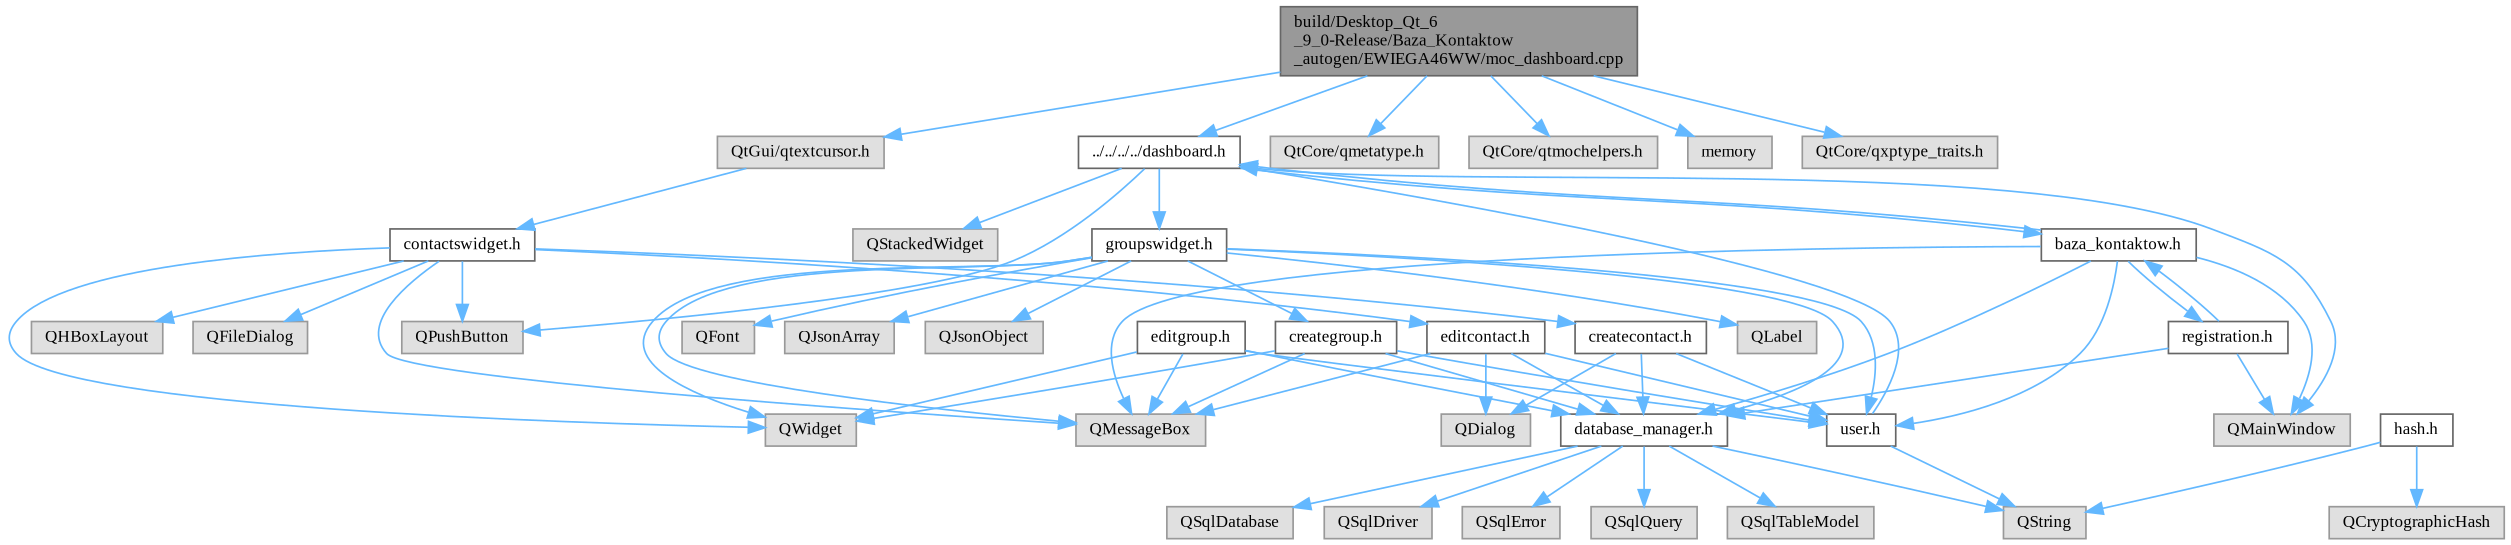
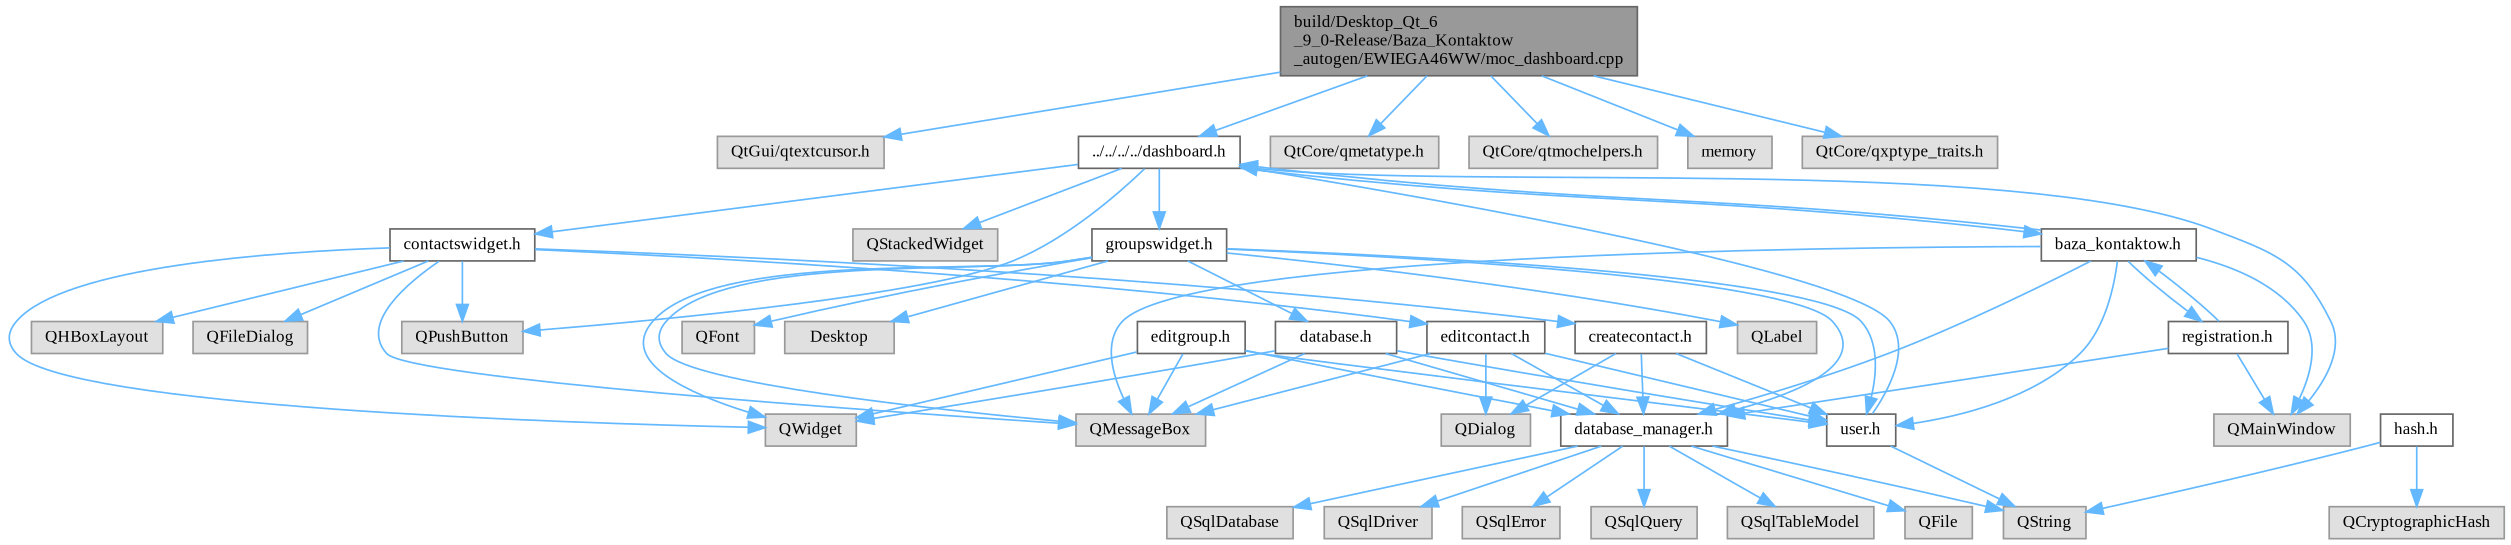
(640, 196) -> (815, 198)
(839, 338) -> (839, 338)
(984, 338) -> none
(1336, 338) -> (1336, 338)
none -> (1939, 523)
